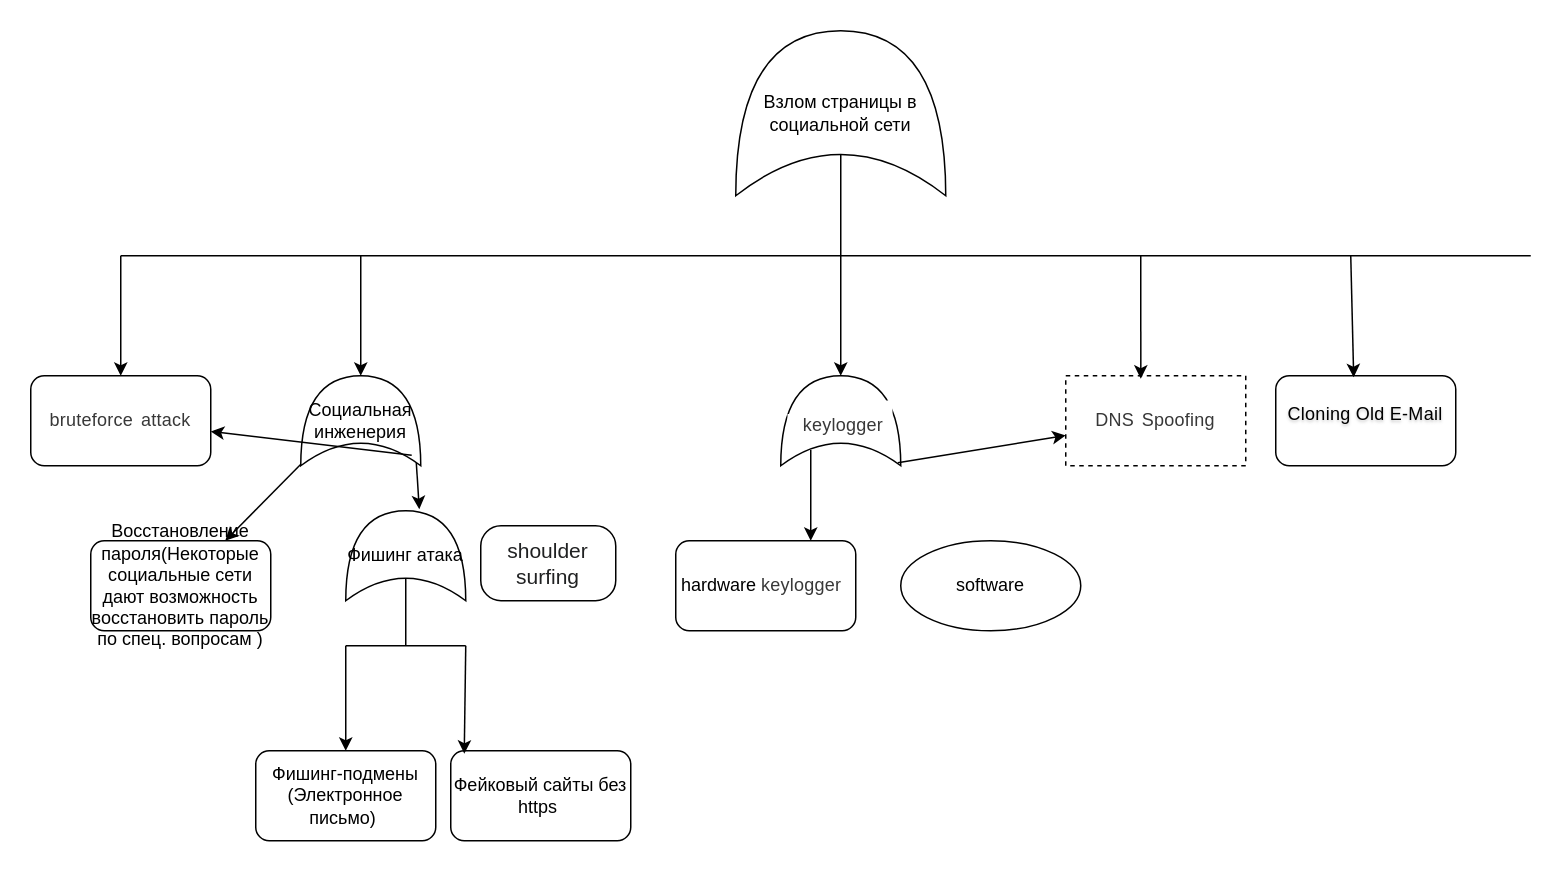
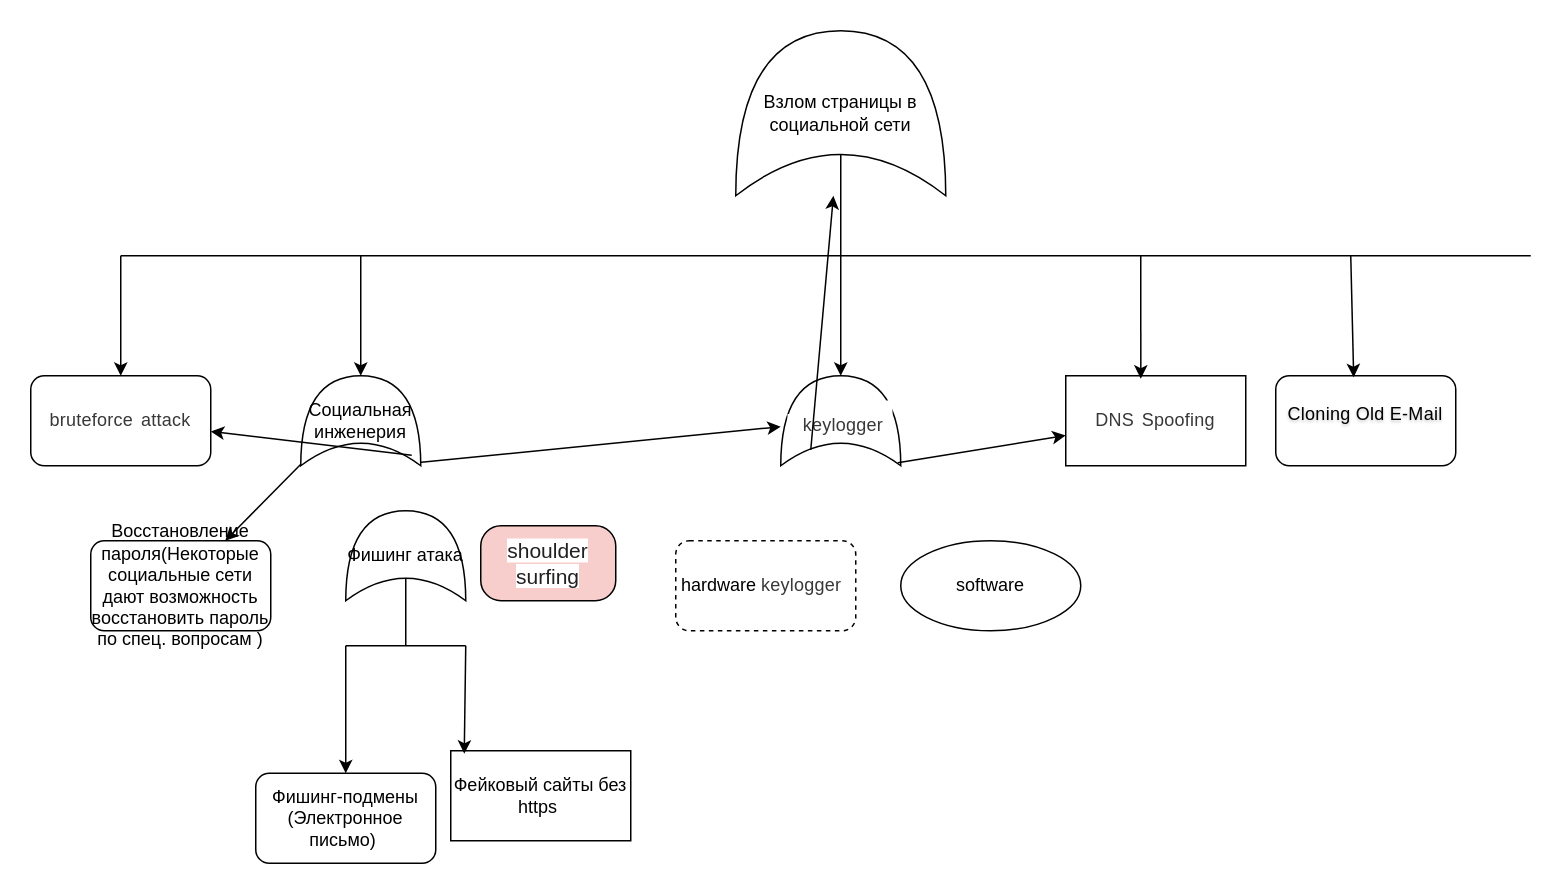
(1156, 421) -> (1156, 421)
(418, 481) -> (594, 445)
(811, 490) -> (822, 328)
(548, 563) -> (548, 563)
(766, 586) -> (766, 586)
(346, 796) -> (346, 818)
(541, 796) -> (541, 796)
